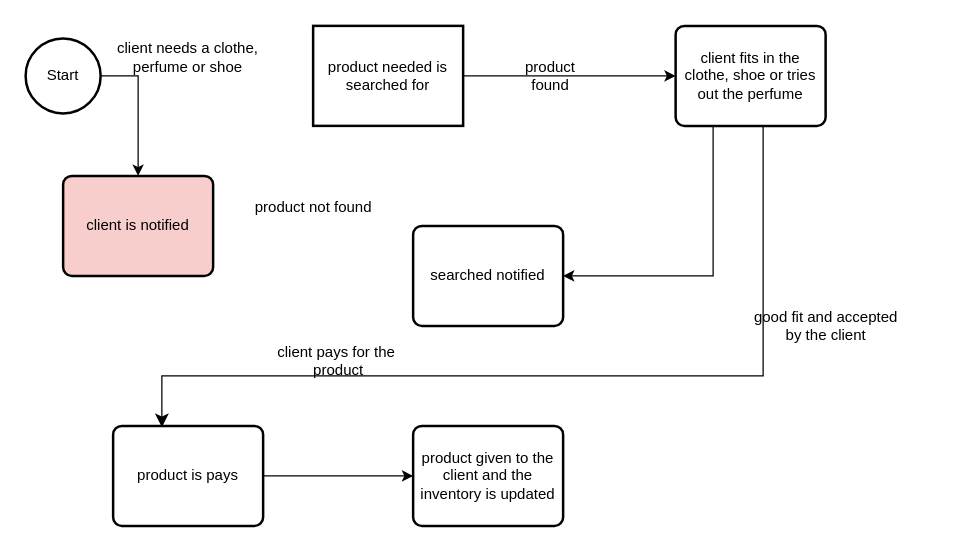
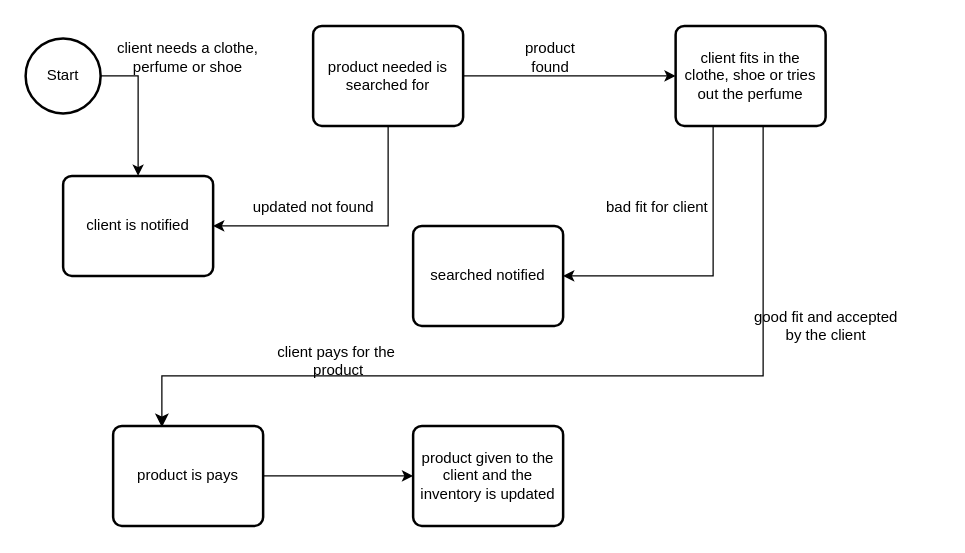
(388, 76) -> (388, 76)
(551, 76) -> (551, 57)
(314, 207) -> (314, 207)
none -> (657, 207)
(138, 226) -> (138, 226)
none -> (355, 226)
